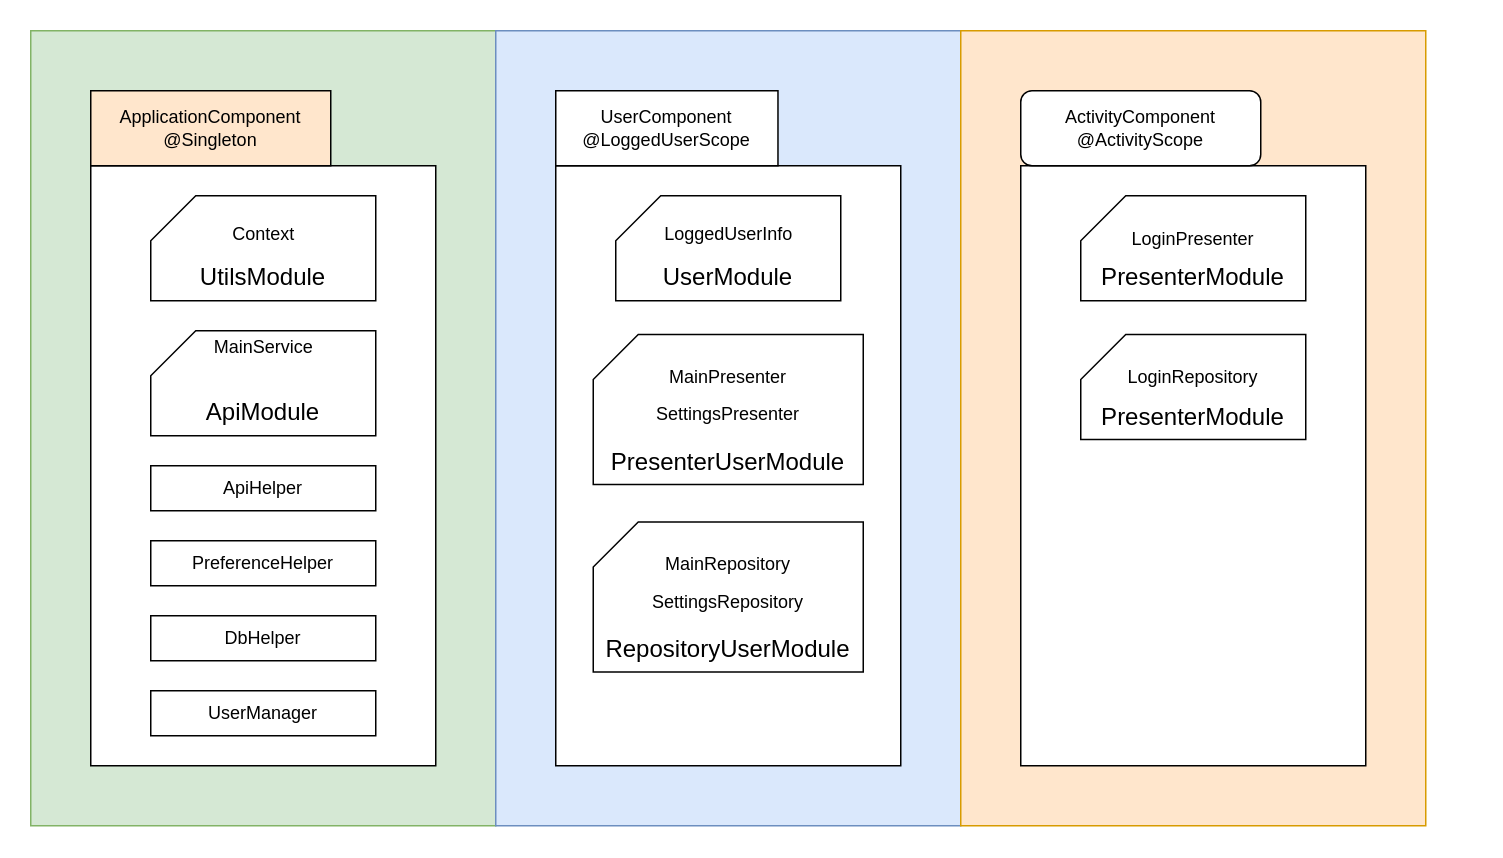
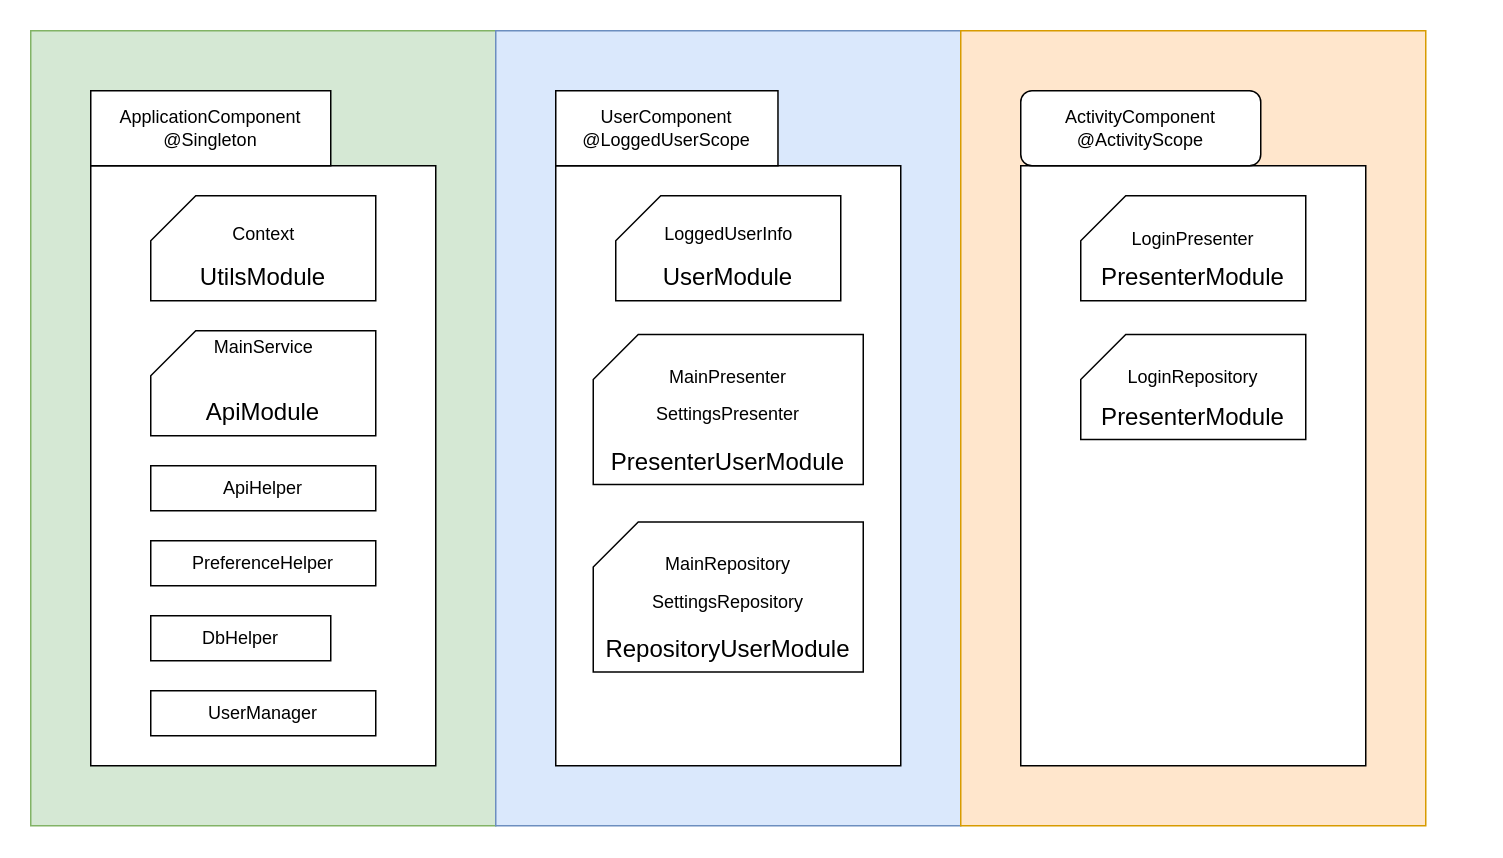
(211, 128) -> (211, 128)
(263, 638) -> (241, 638)
